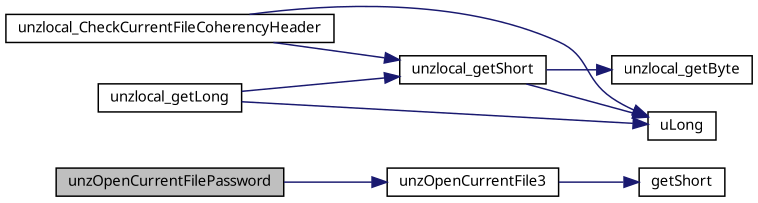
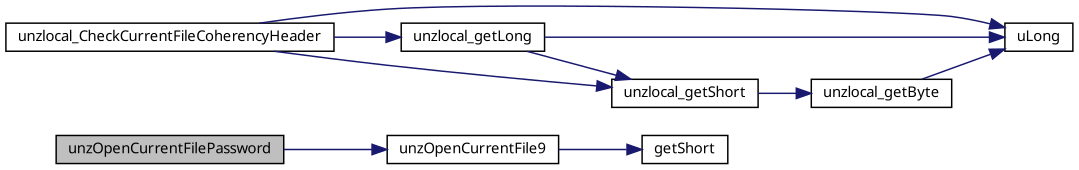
none -> (360, 37)
(580, 99) -> (956, 67)
(473, 182) -> (473, 150)
